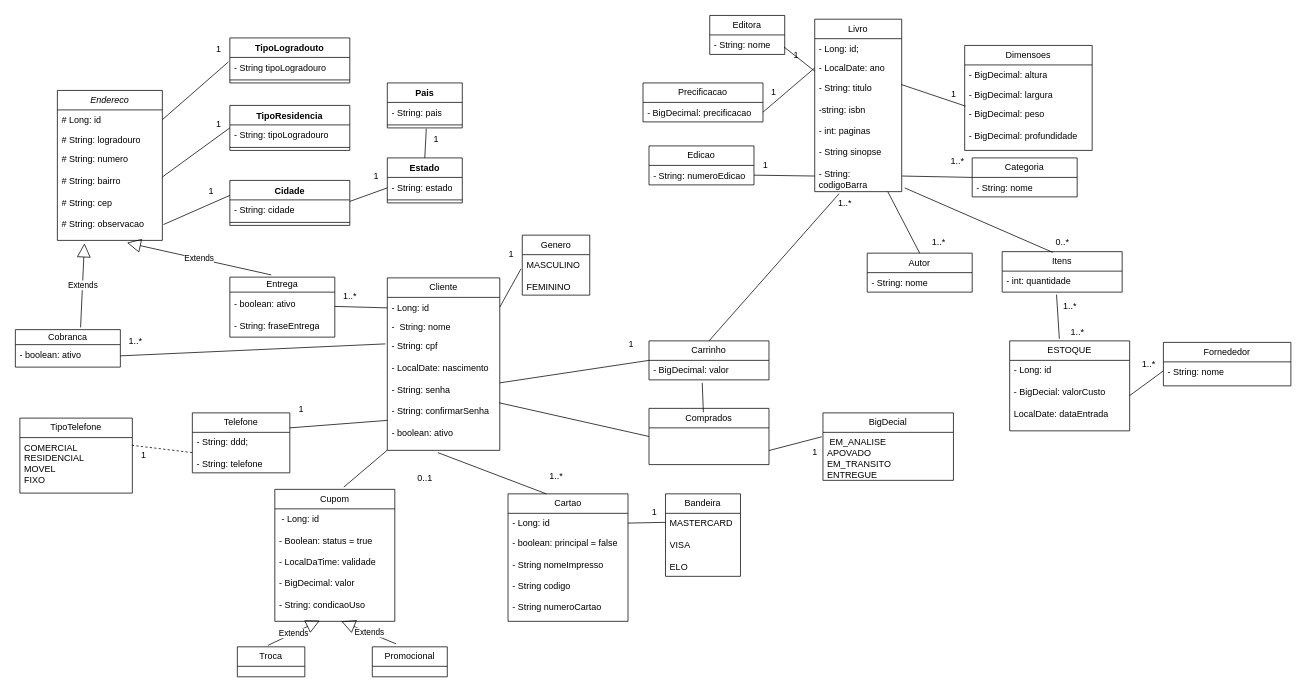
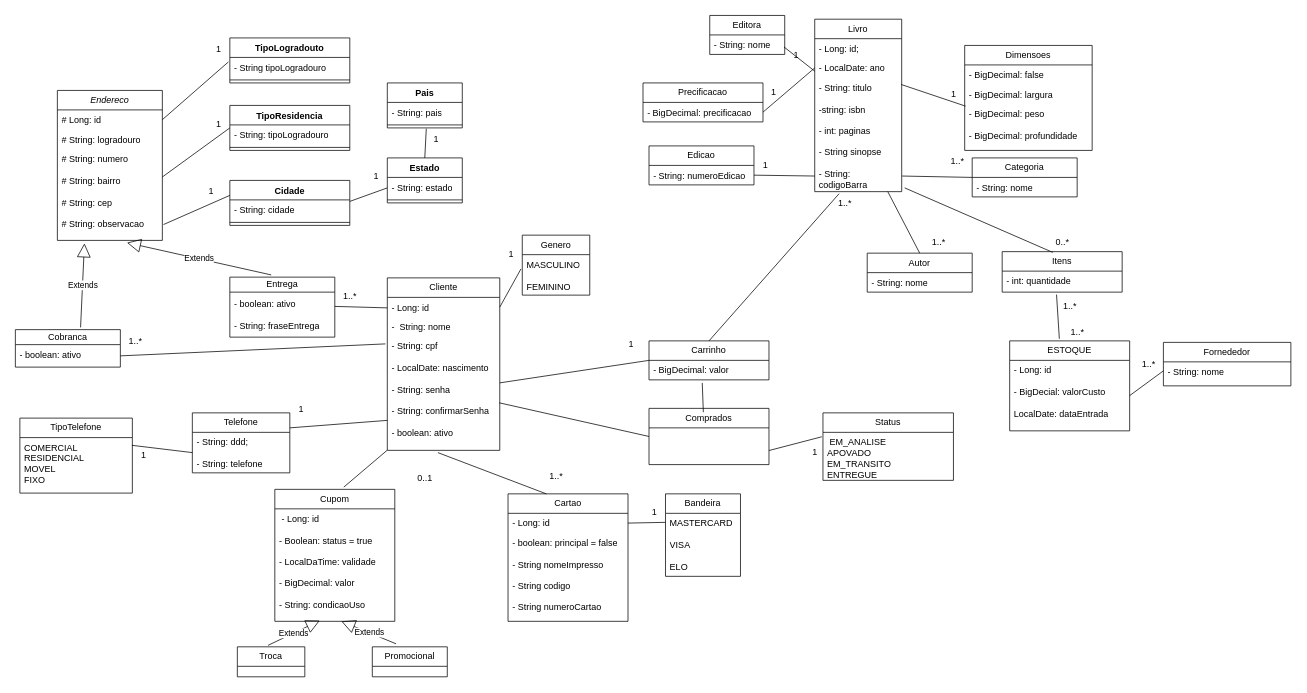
(1012, 76) -> (1009, 76)
(888, 423) -> (888, 423)
(161, 449) -> (161, 449)
